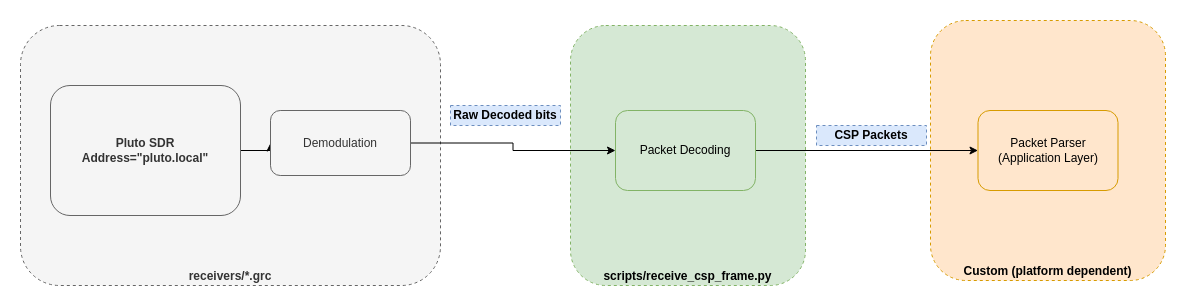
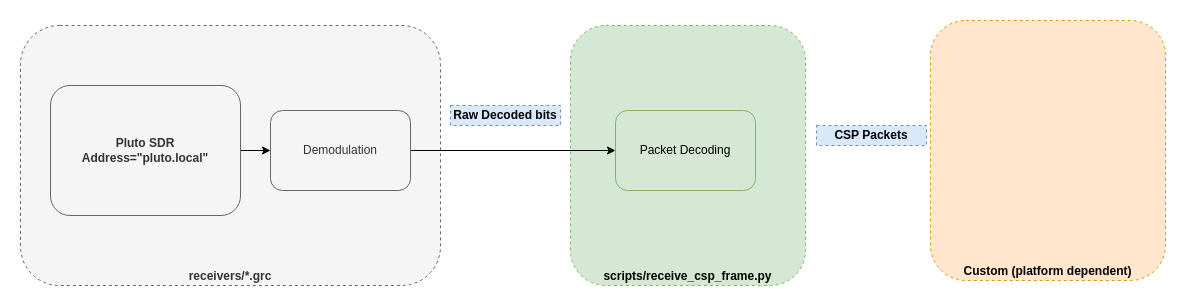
(341, 143) -> (341, 151)
(864, 151) -> none
(1048, 151) -> none
